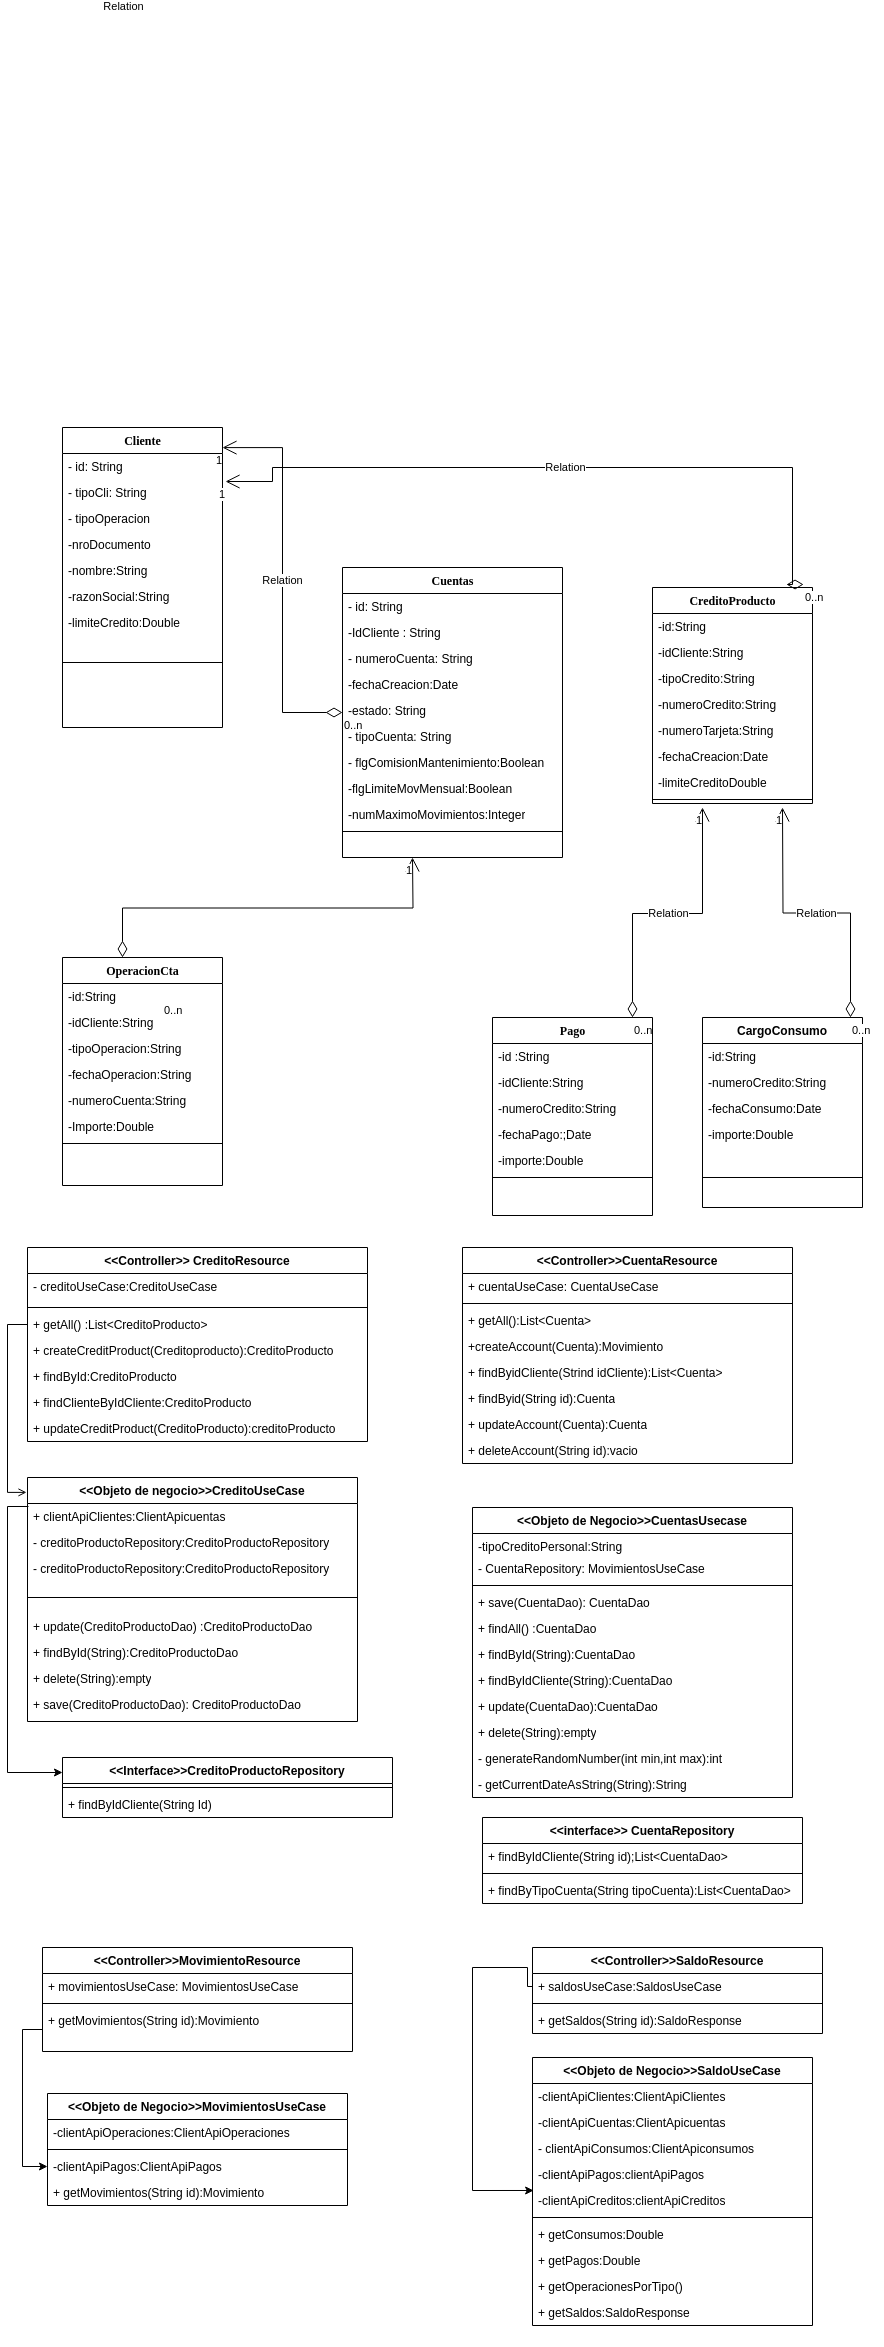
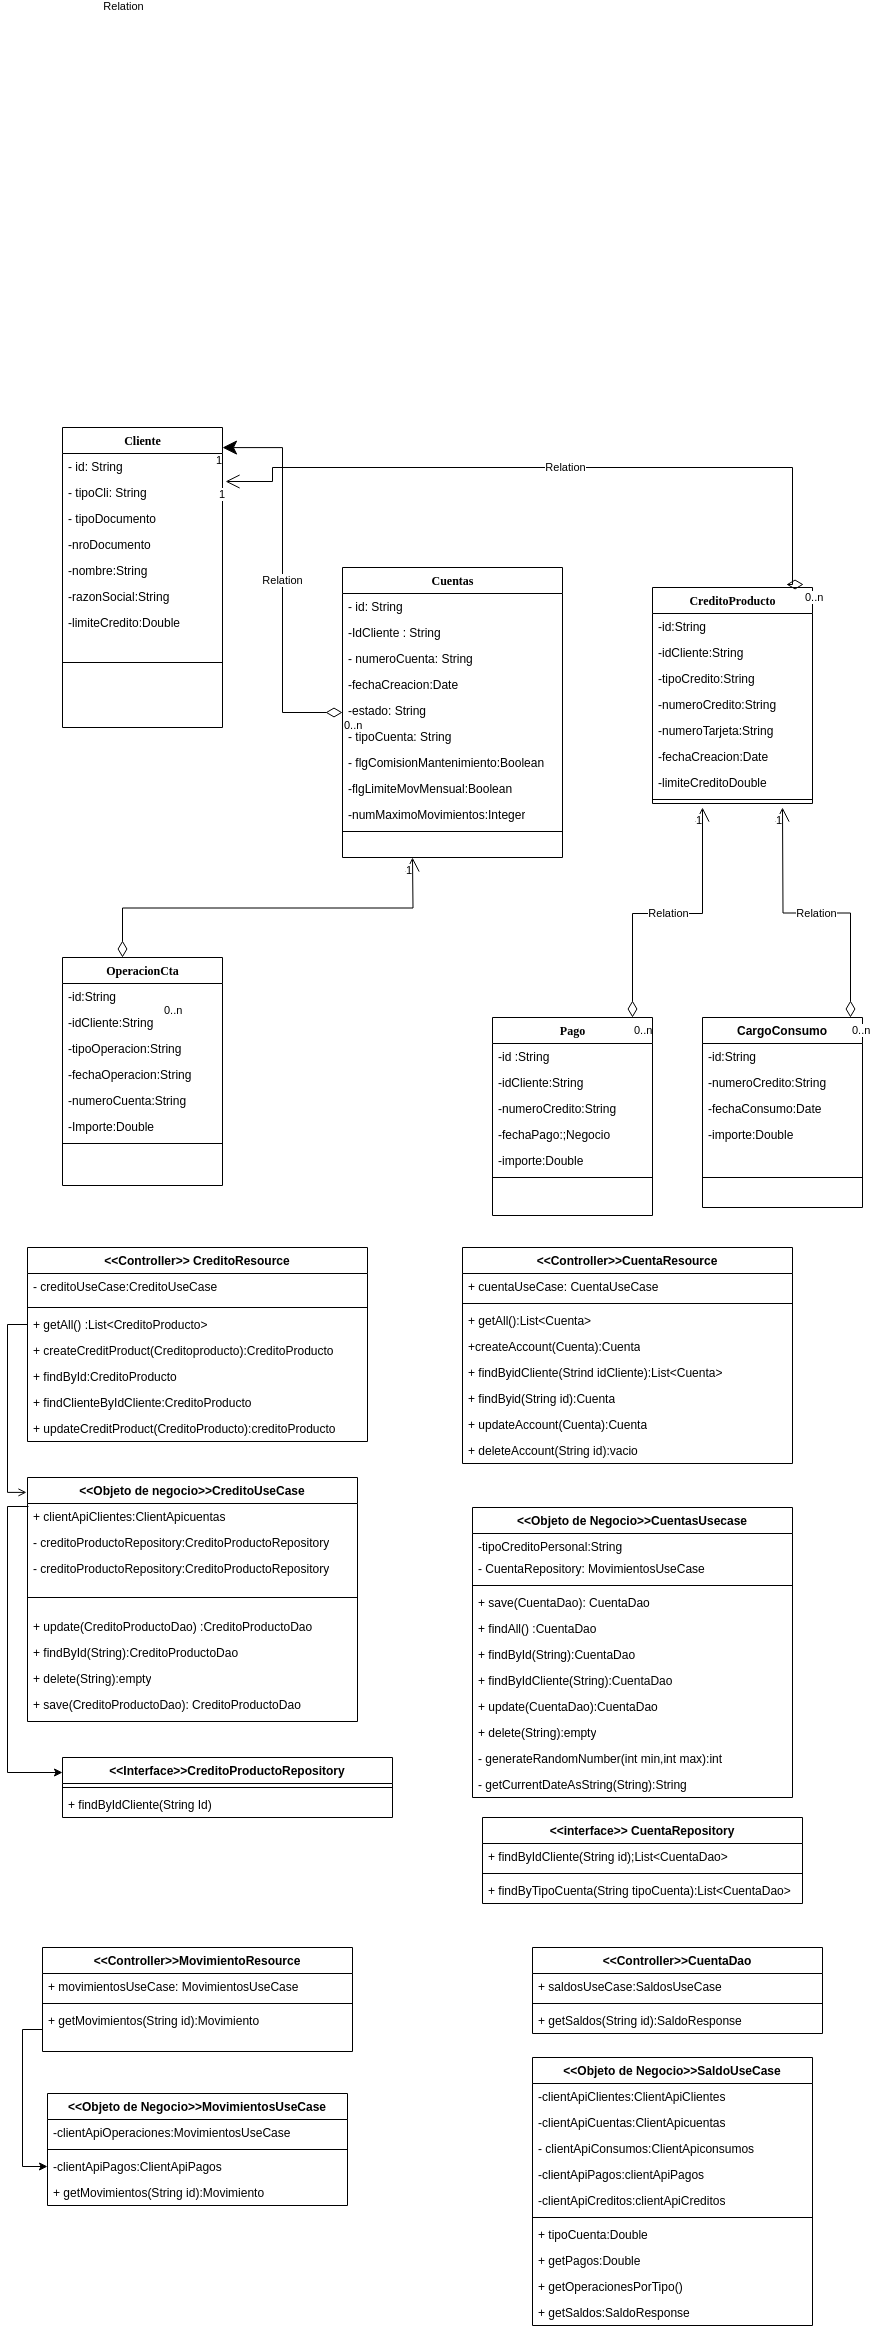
(231, 448) -> (235, 448)
(114, 520) -> (116, 520)
(549, 1136) -> (558, 1136)
(575, 1348) -> (564, 1348)
(678, 1962) -> (678, 1962)
(473, 2068) -> none
(181, 2134) -> (177, 2134)
(601, 2236) -> (596, 2236)
